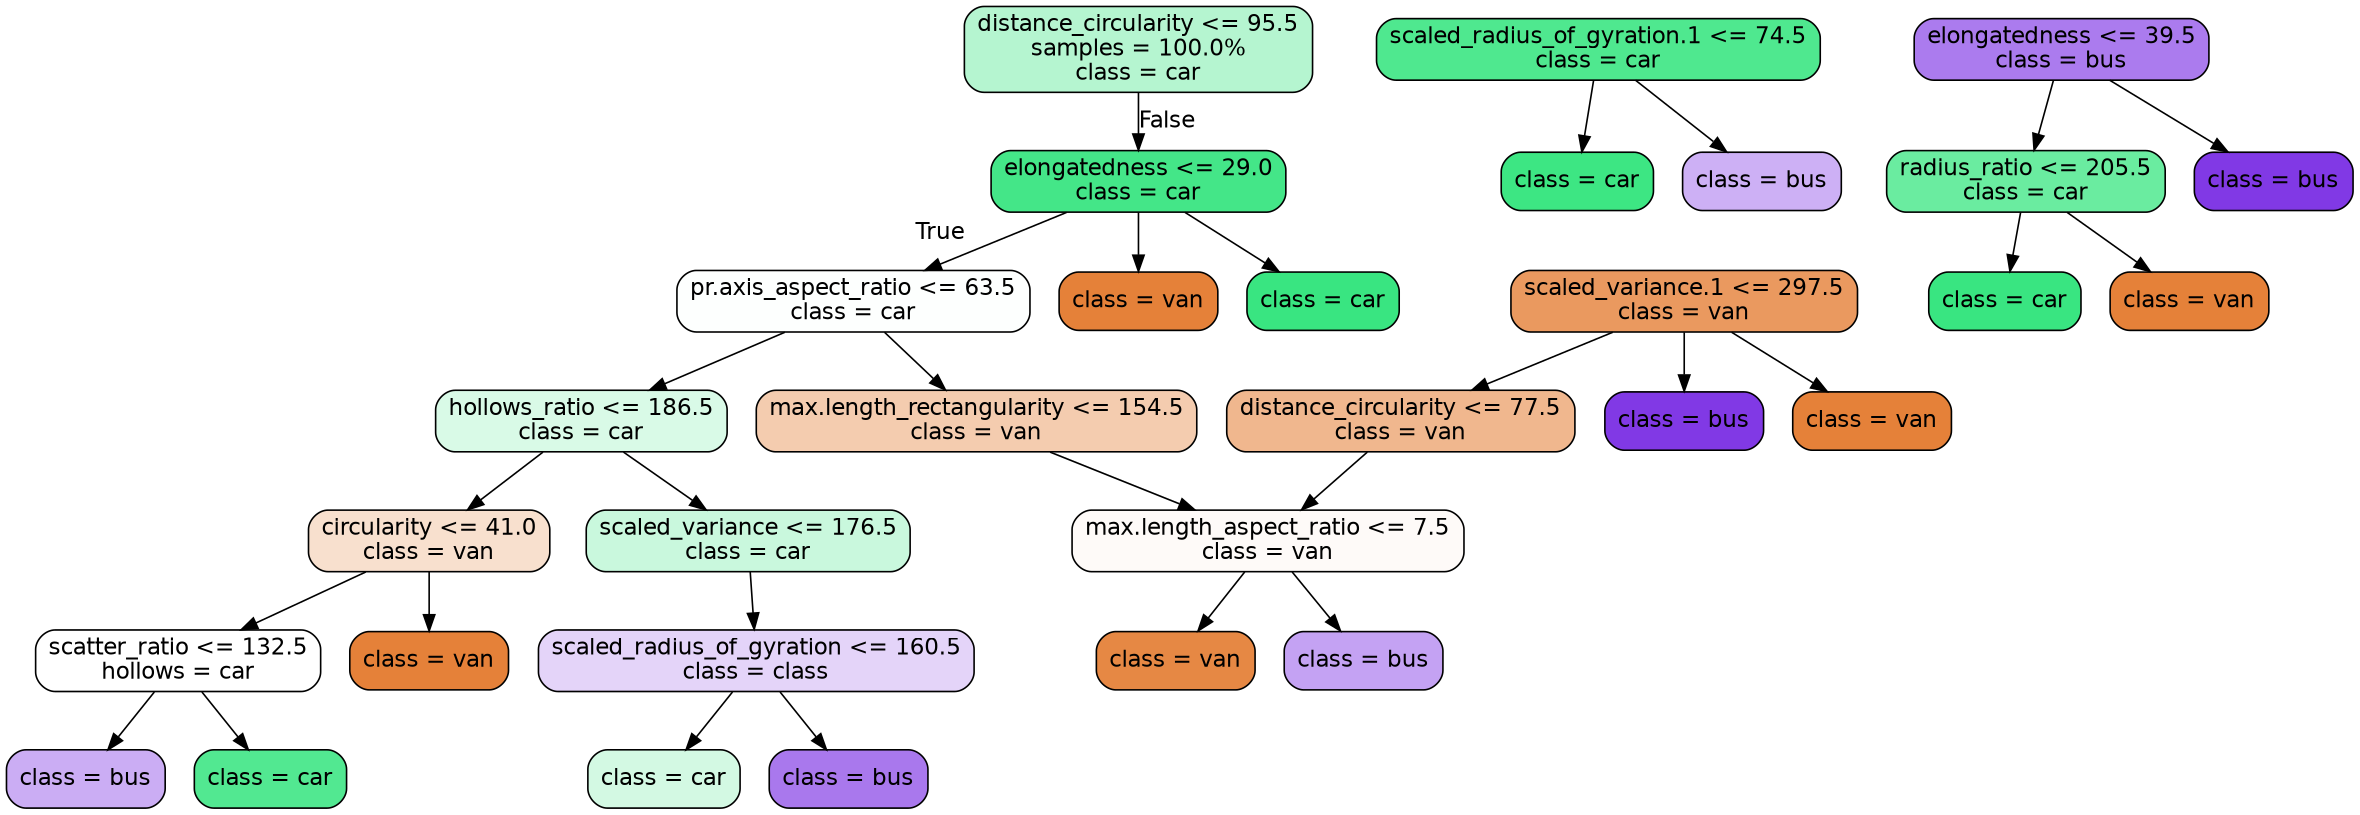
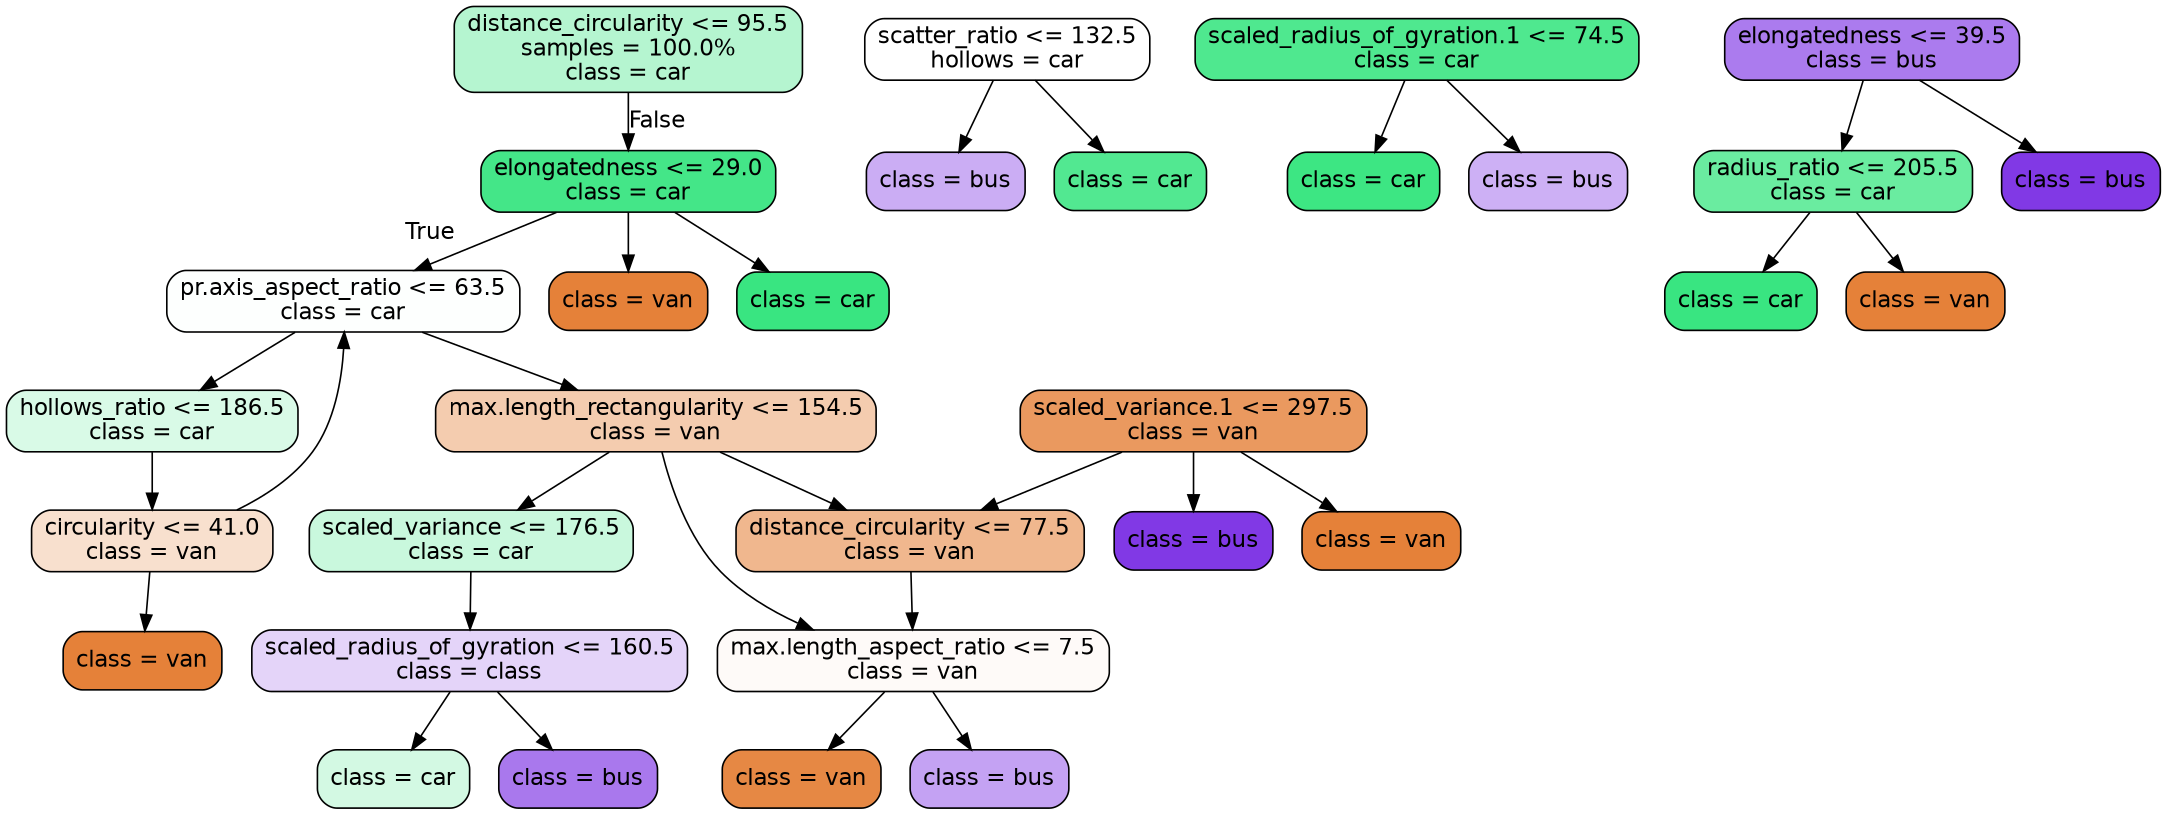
(658, 476) -> (571, 476)
none -> (776, 478)
(311, 597) -> (316, 446)
